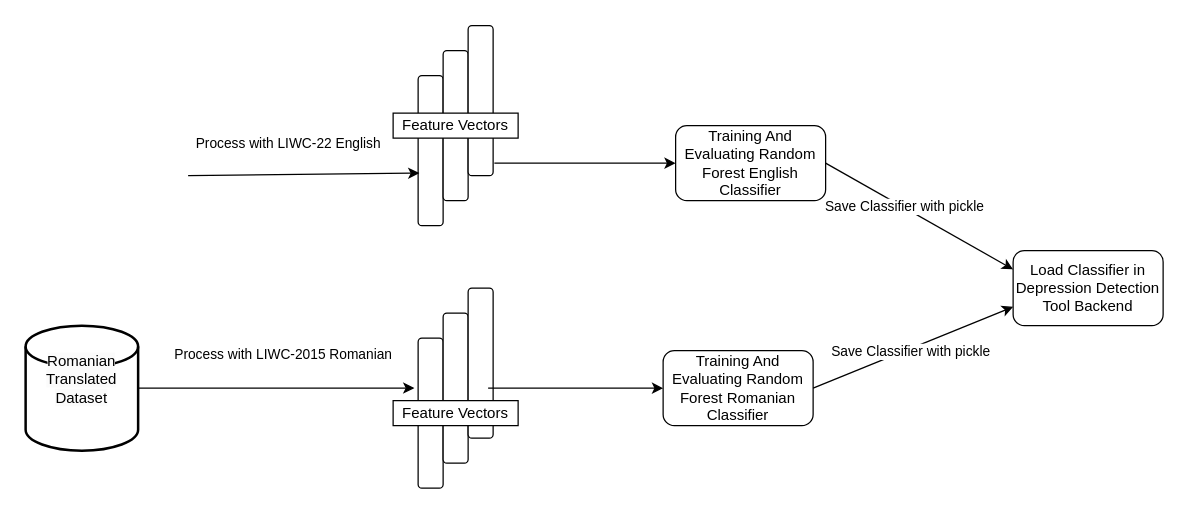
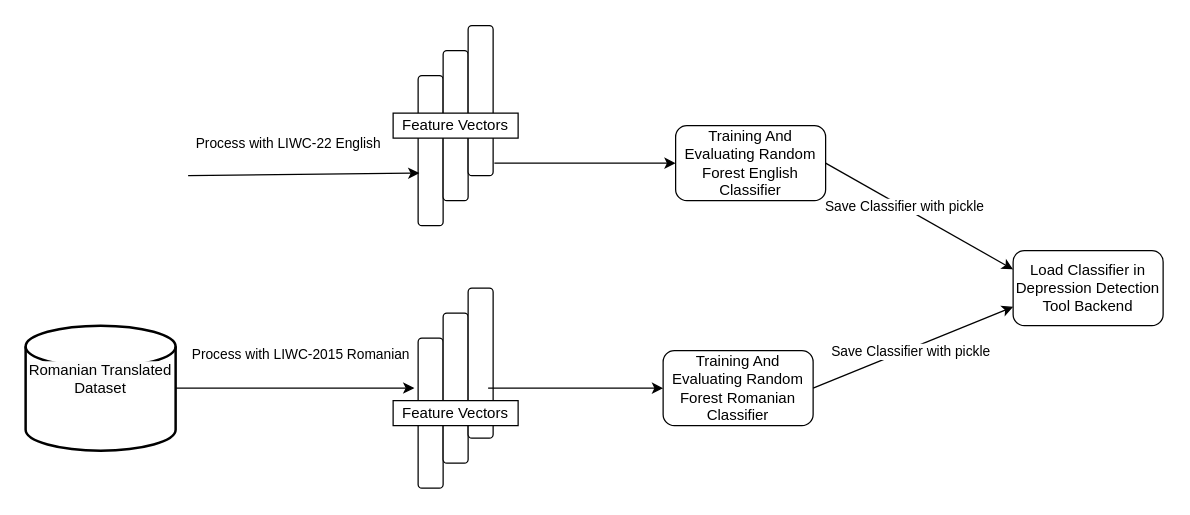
(82, 388) -> (101, 388)
